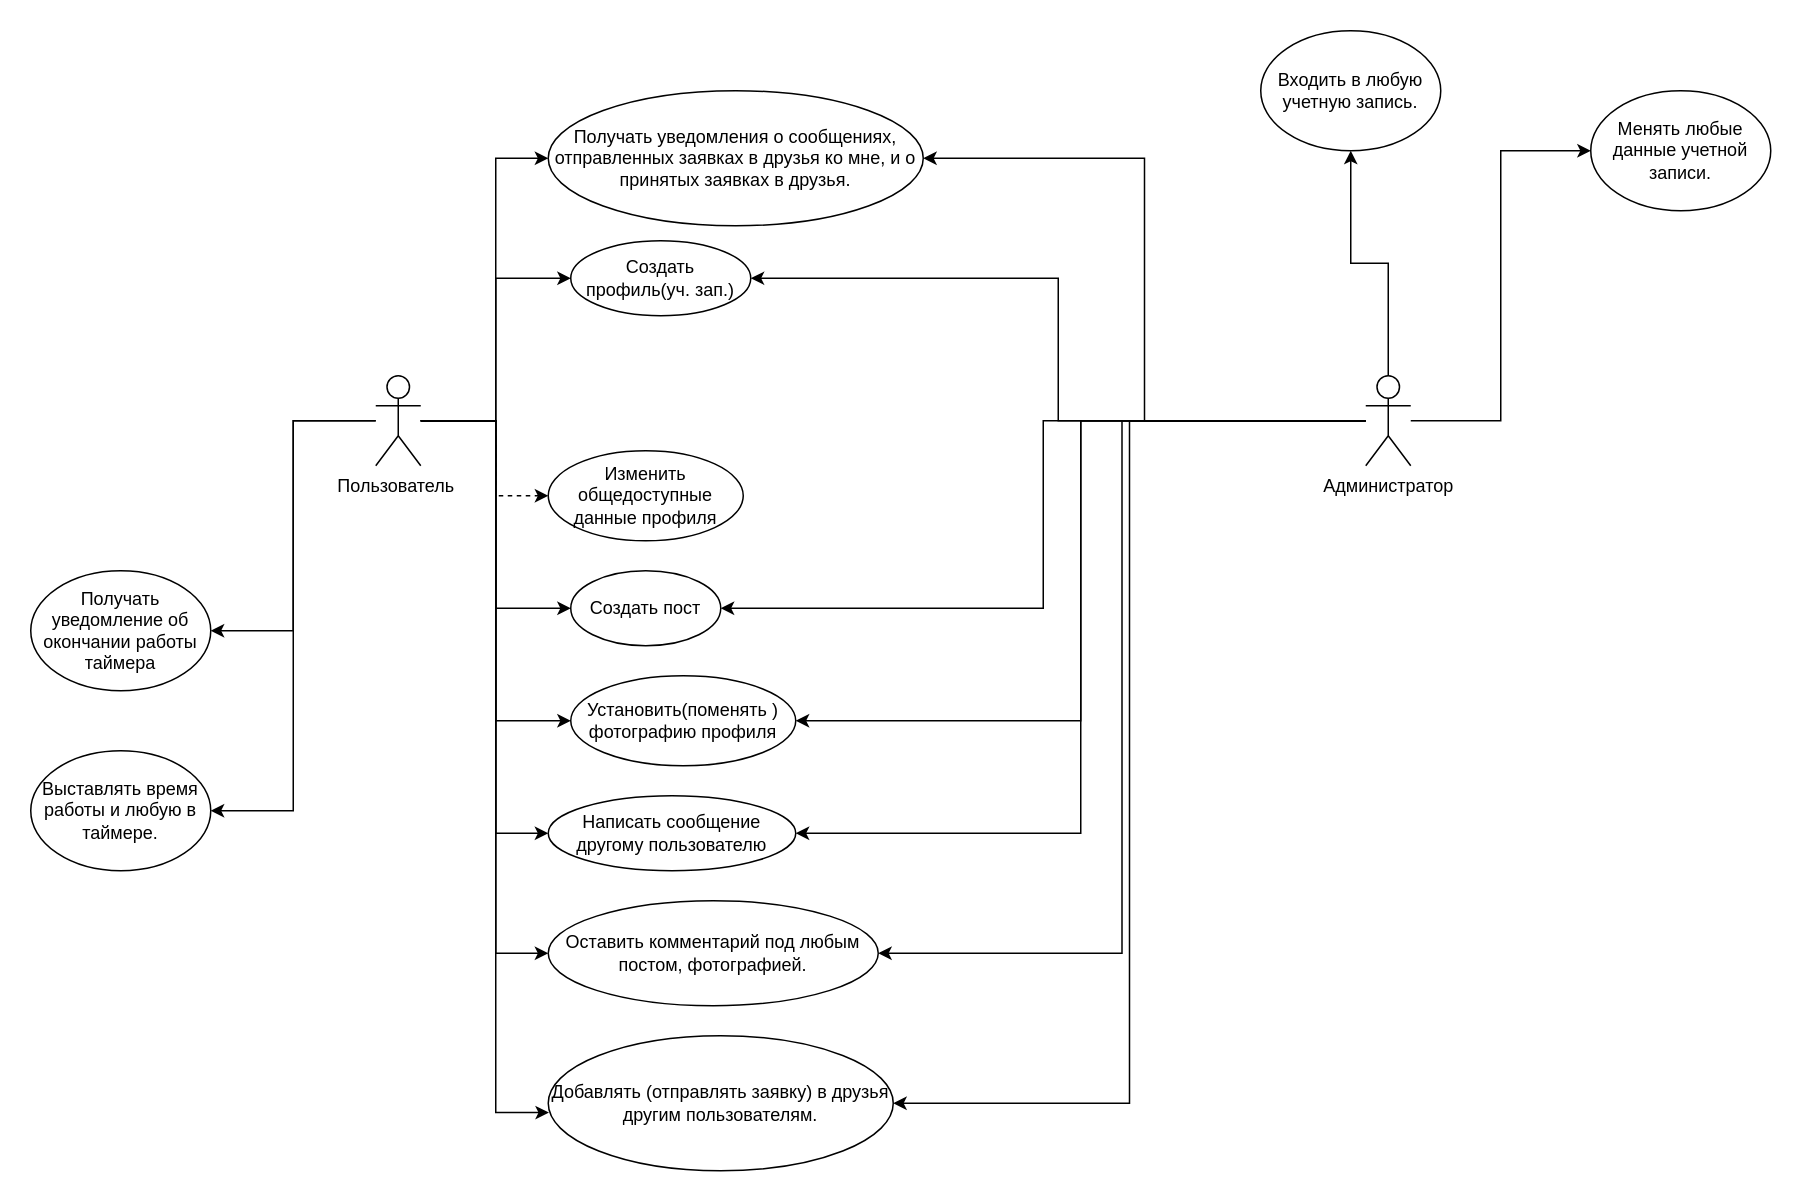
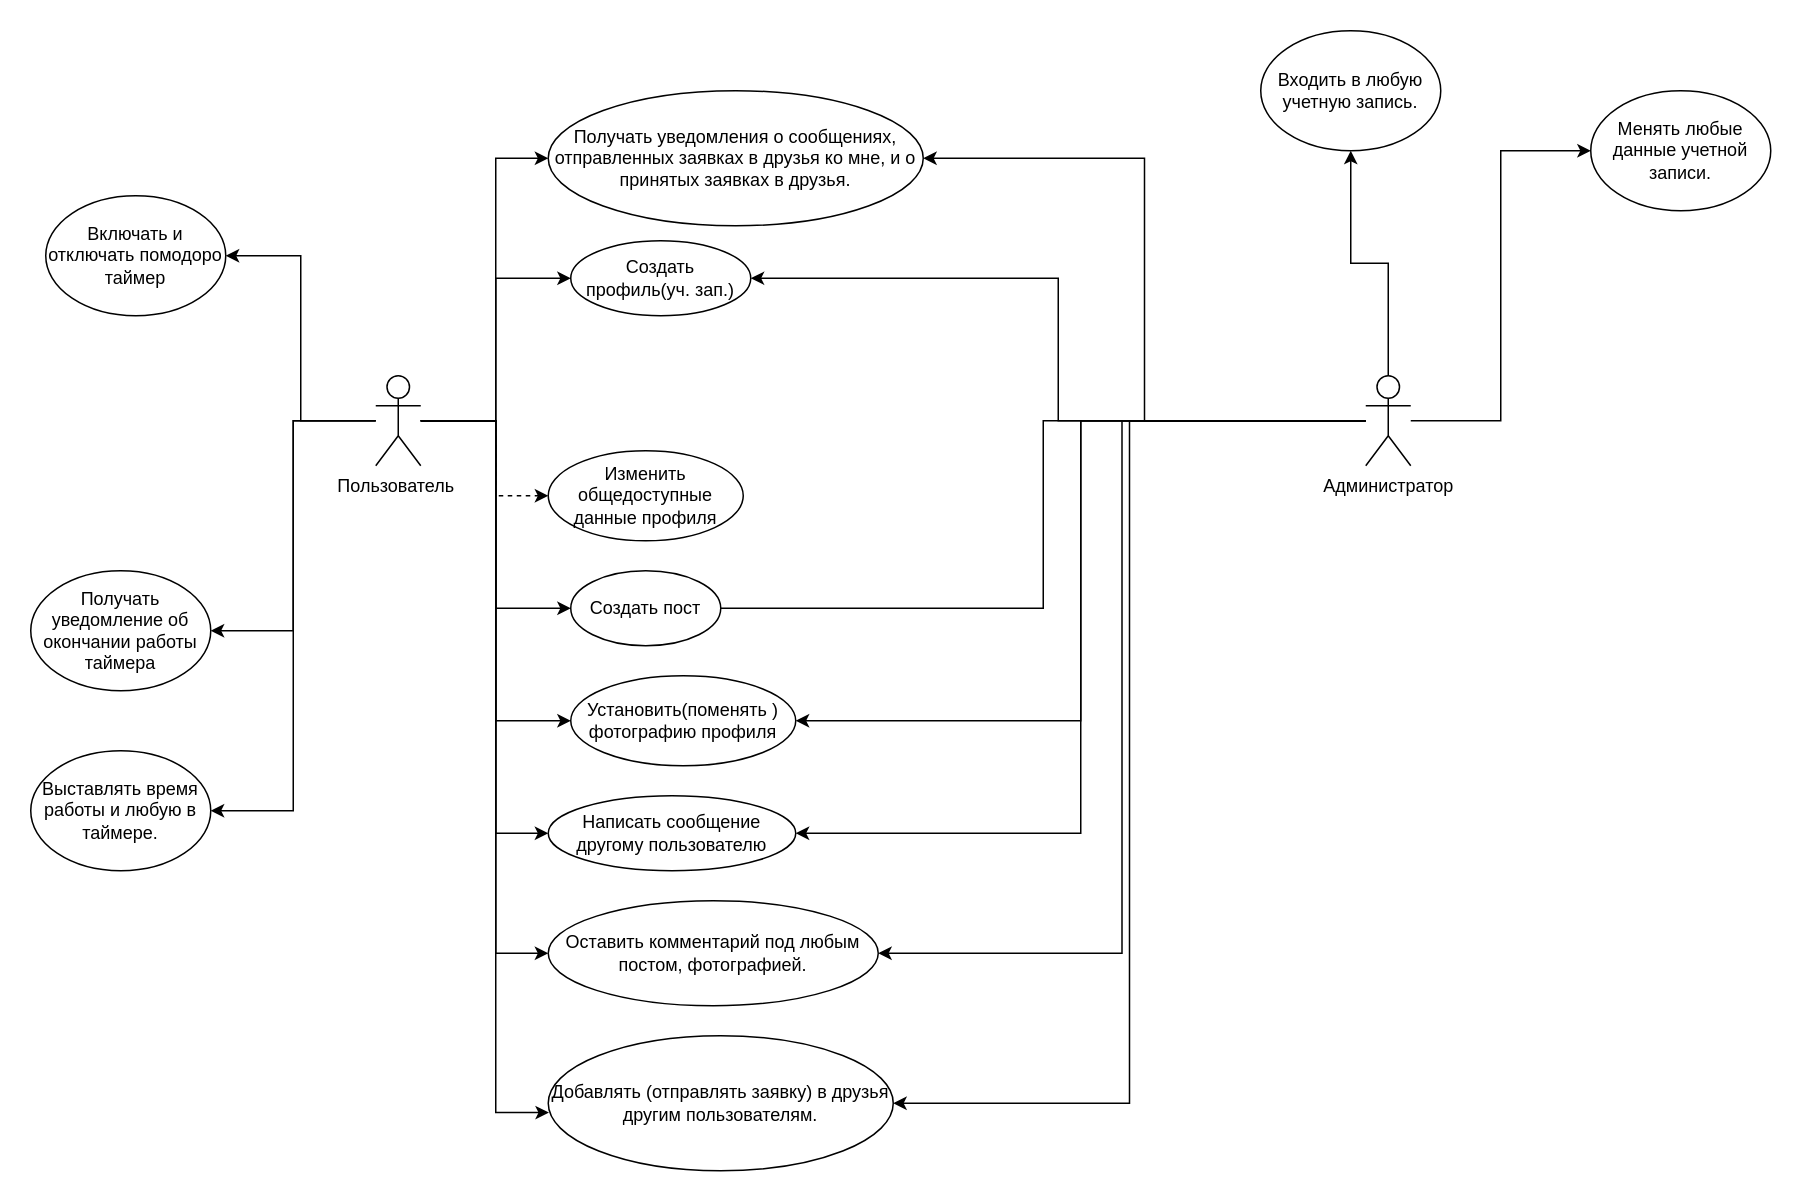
none -> (136, 256)
none -> (301, 304)
(732, 608) -> (727, 608)
